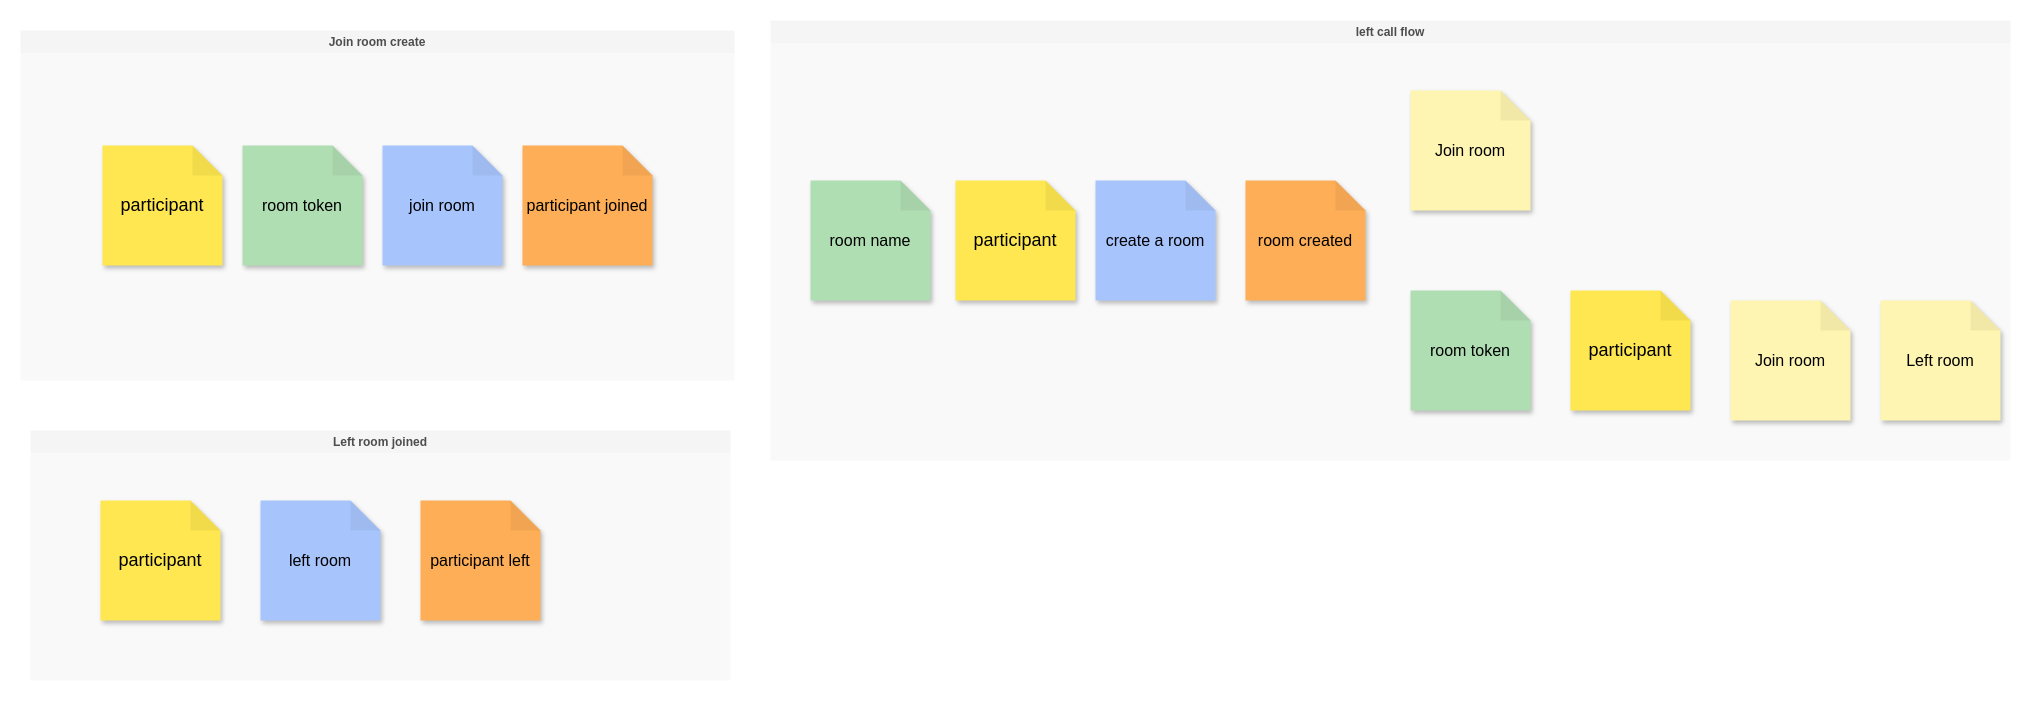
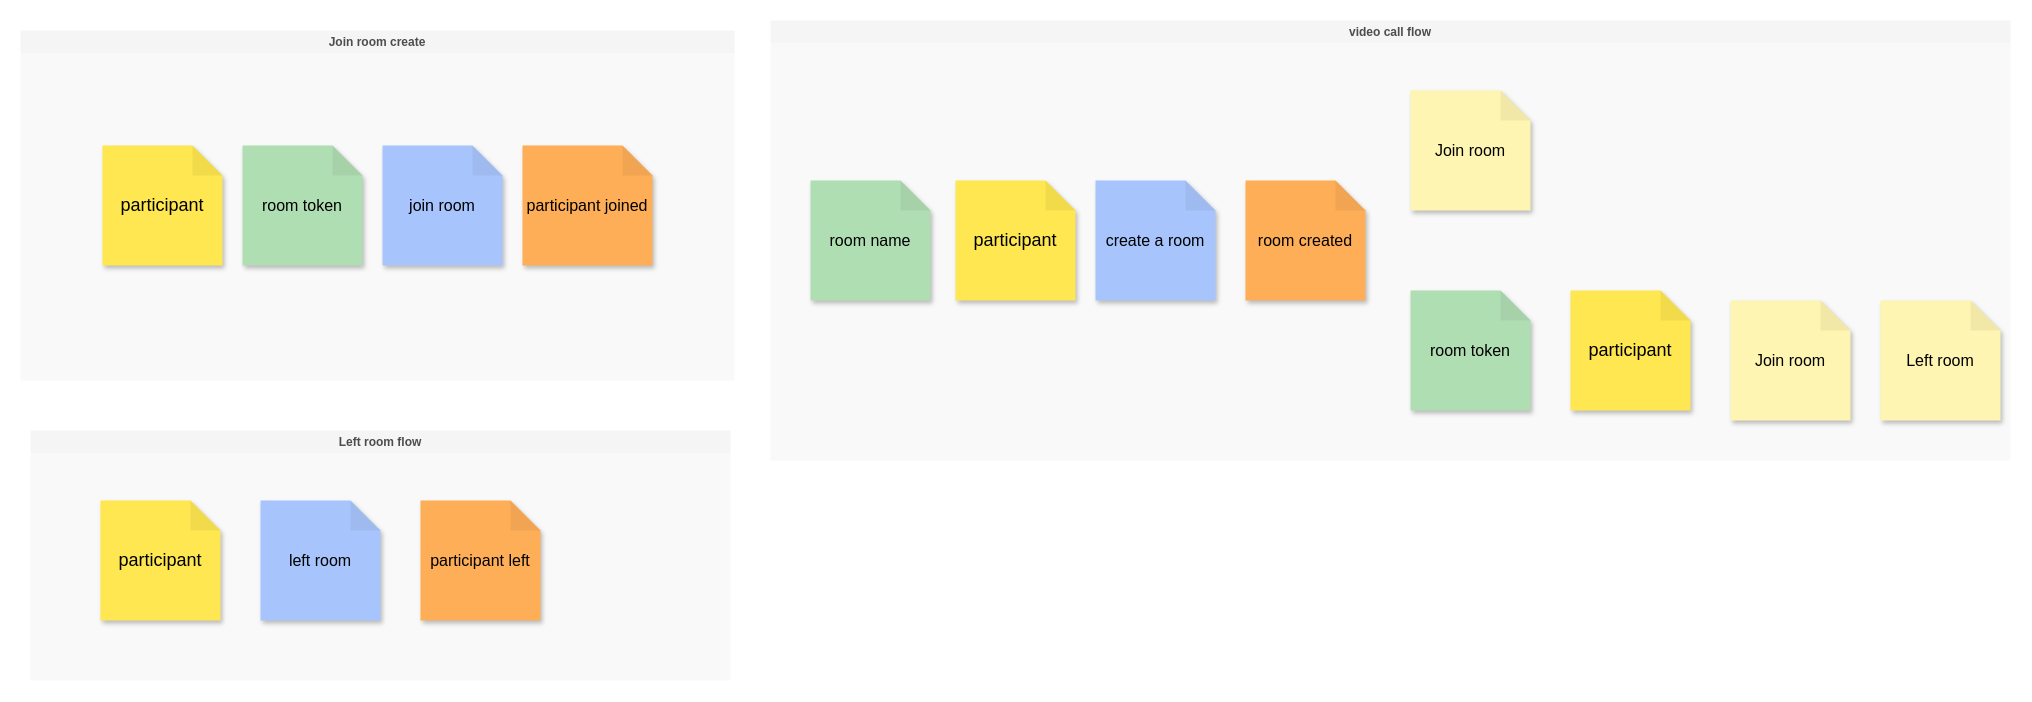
(1391, 33) -> (1391, 33)
(381, 443) -> (381, 443)
